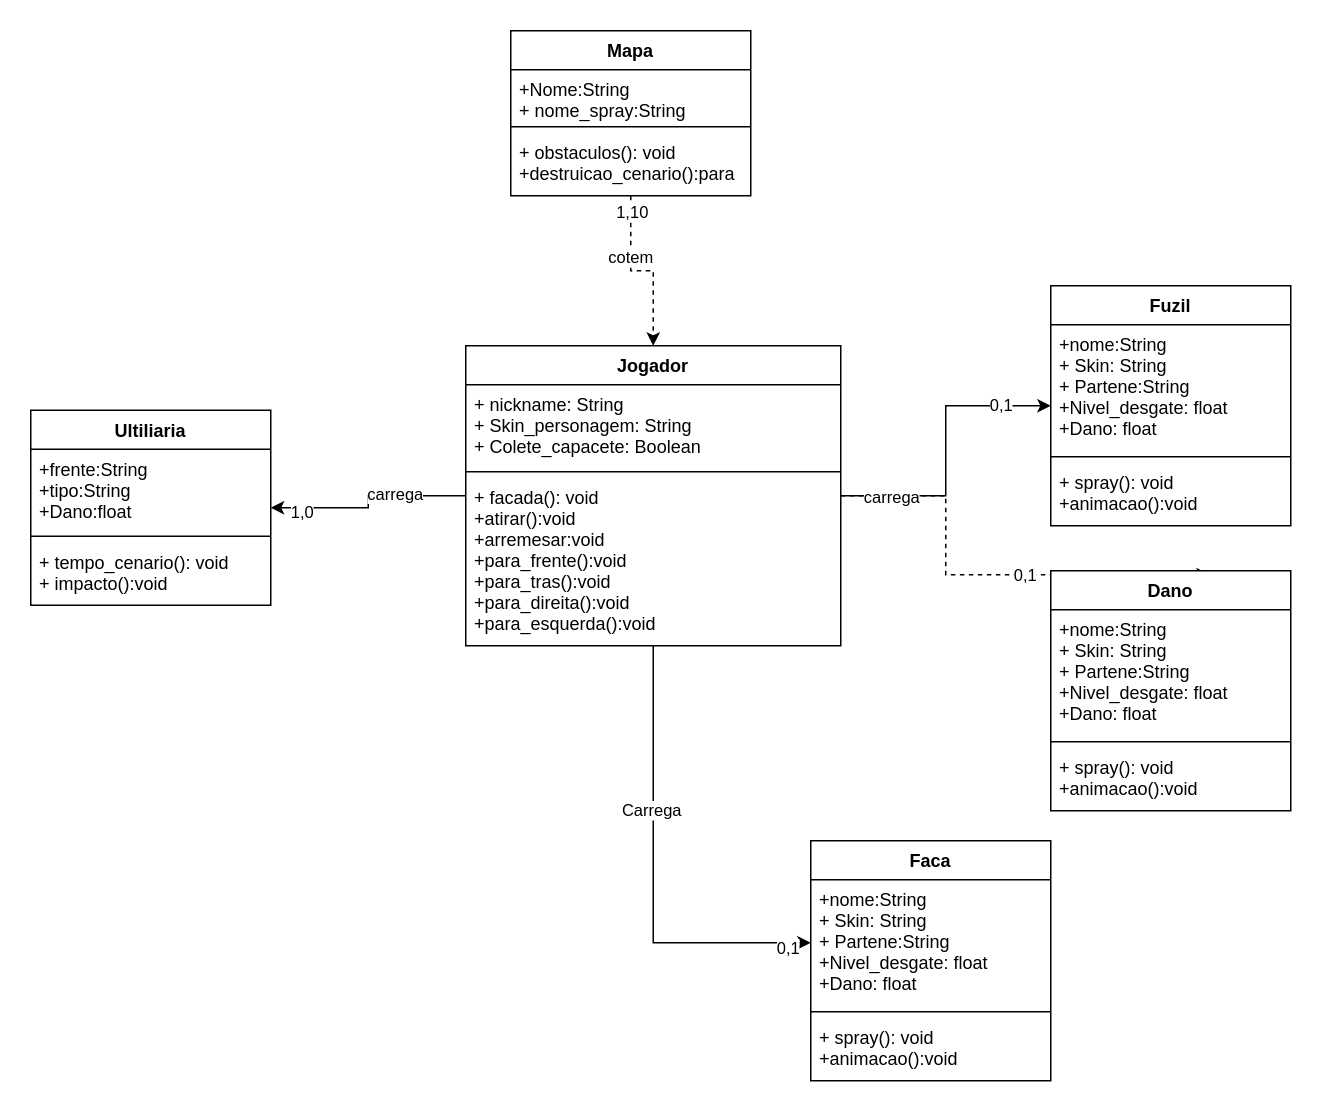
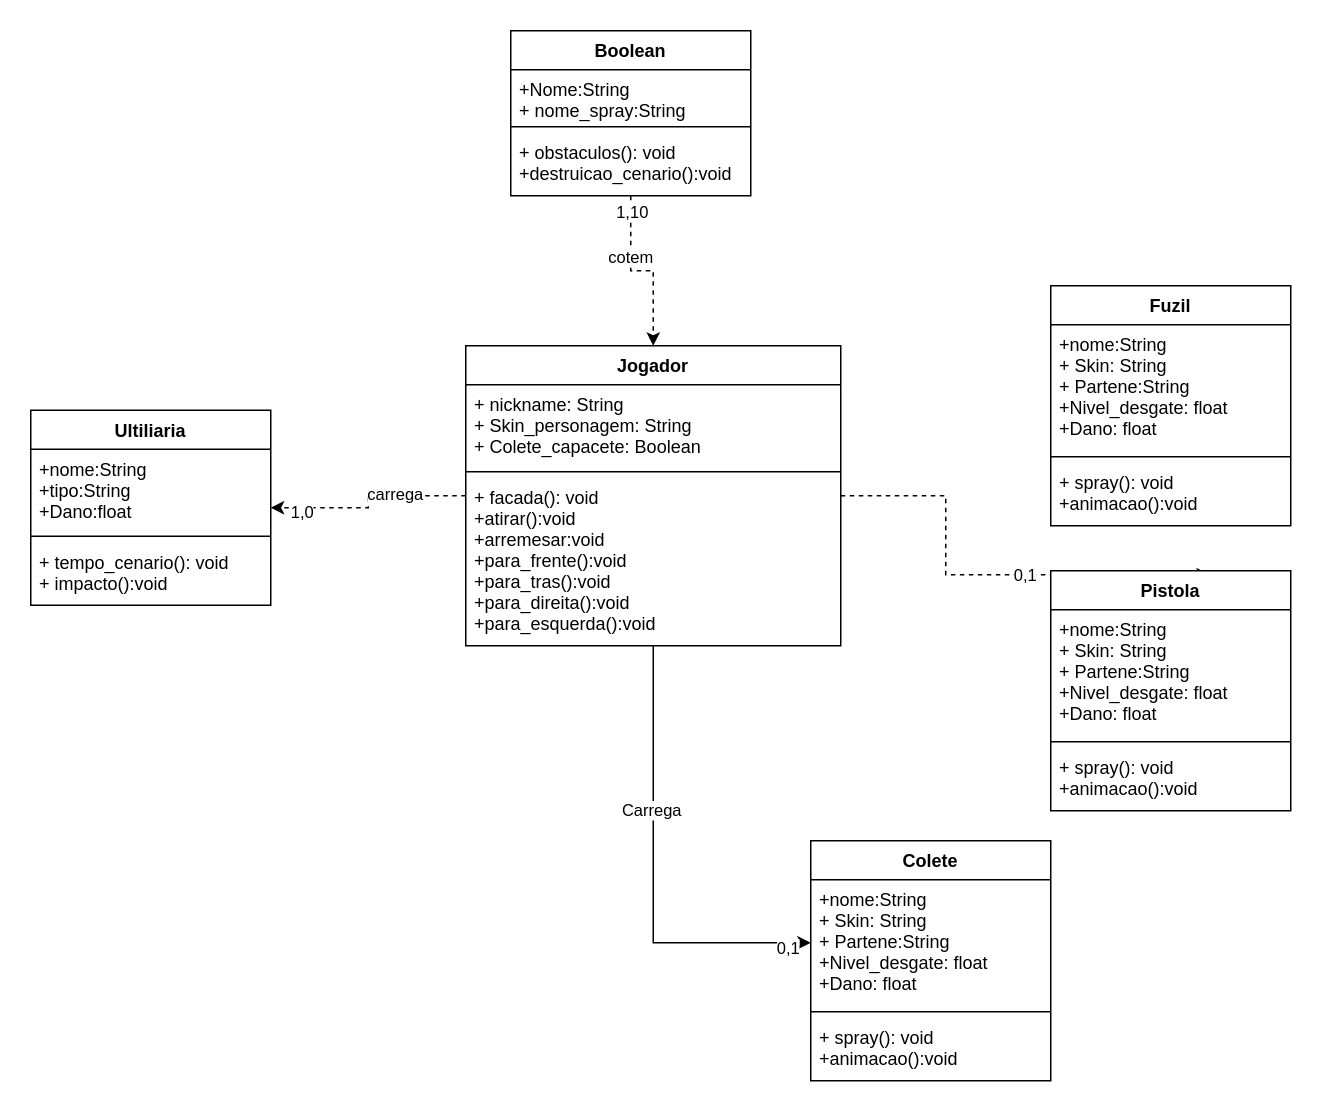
(630, 51) -> (630, 51)
(608, 153) -> (608, 153)
(949, 406) -> none
(105, 470) -> (95, 470)
(344, 508) -> (344, 508)
(1170, 591) -> (1170, 591)
(930, 861) -> (930, 861)
